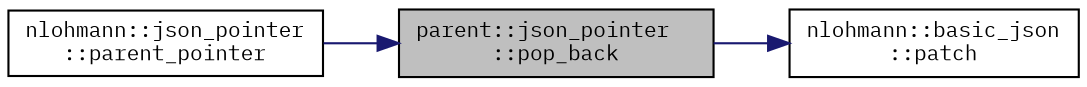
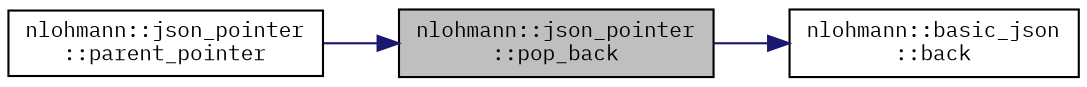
(556, 43) -> (556, 43)
(934, 43) -> (934, 43)
